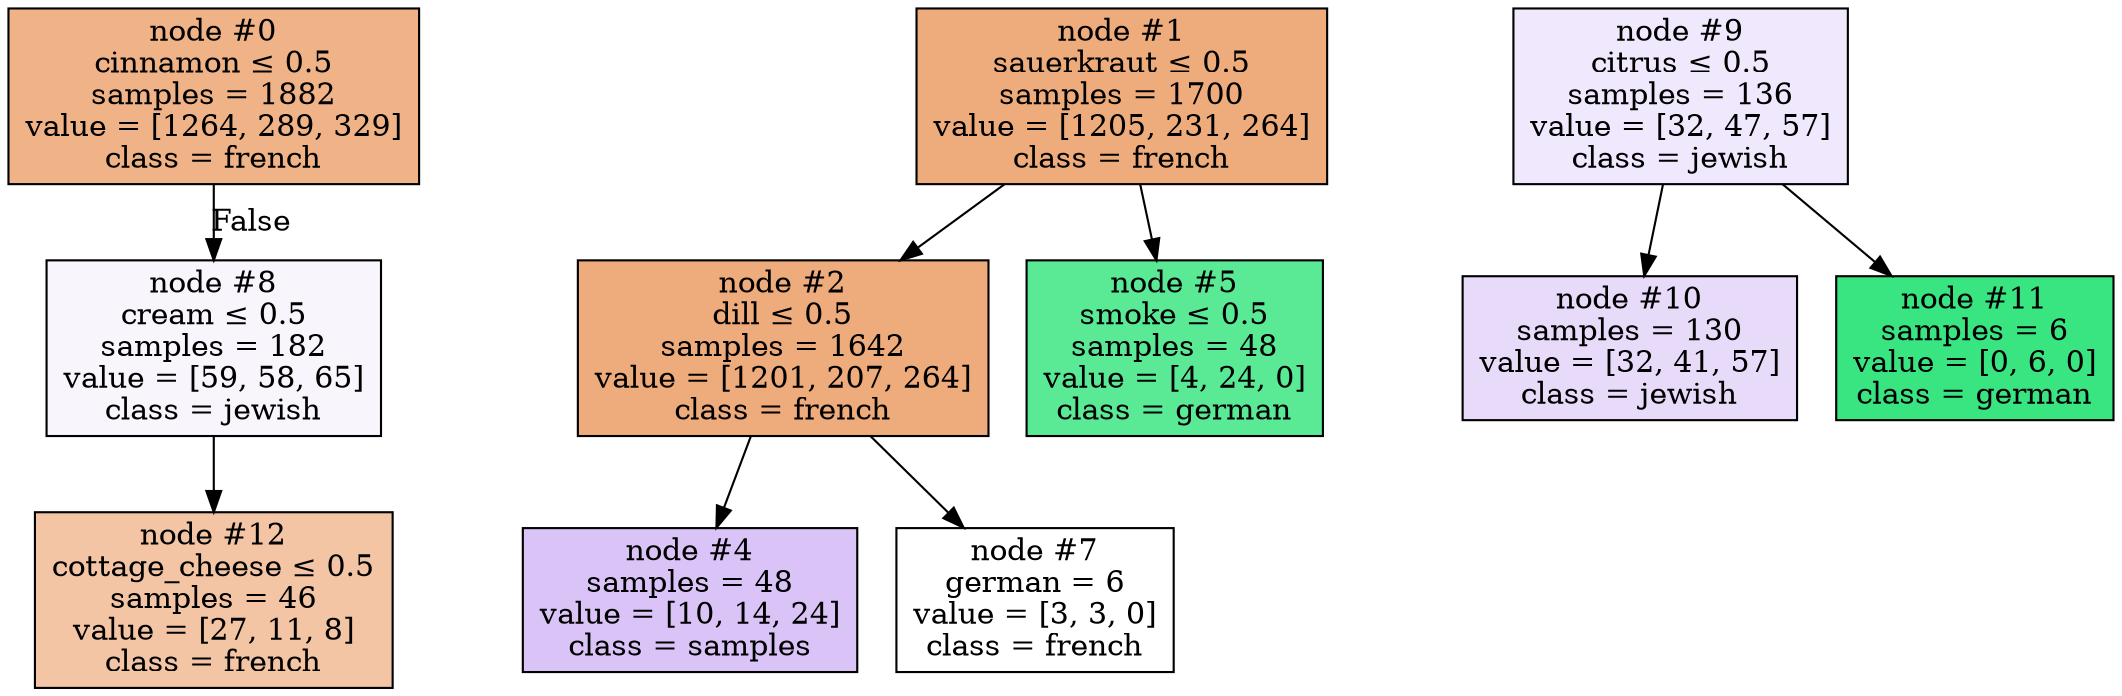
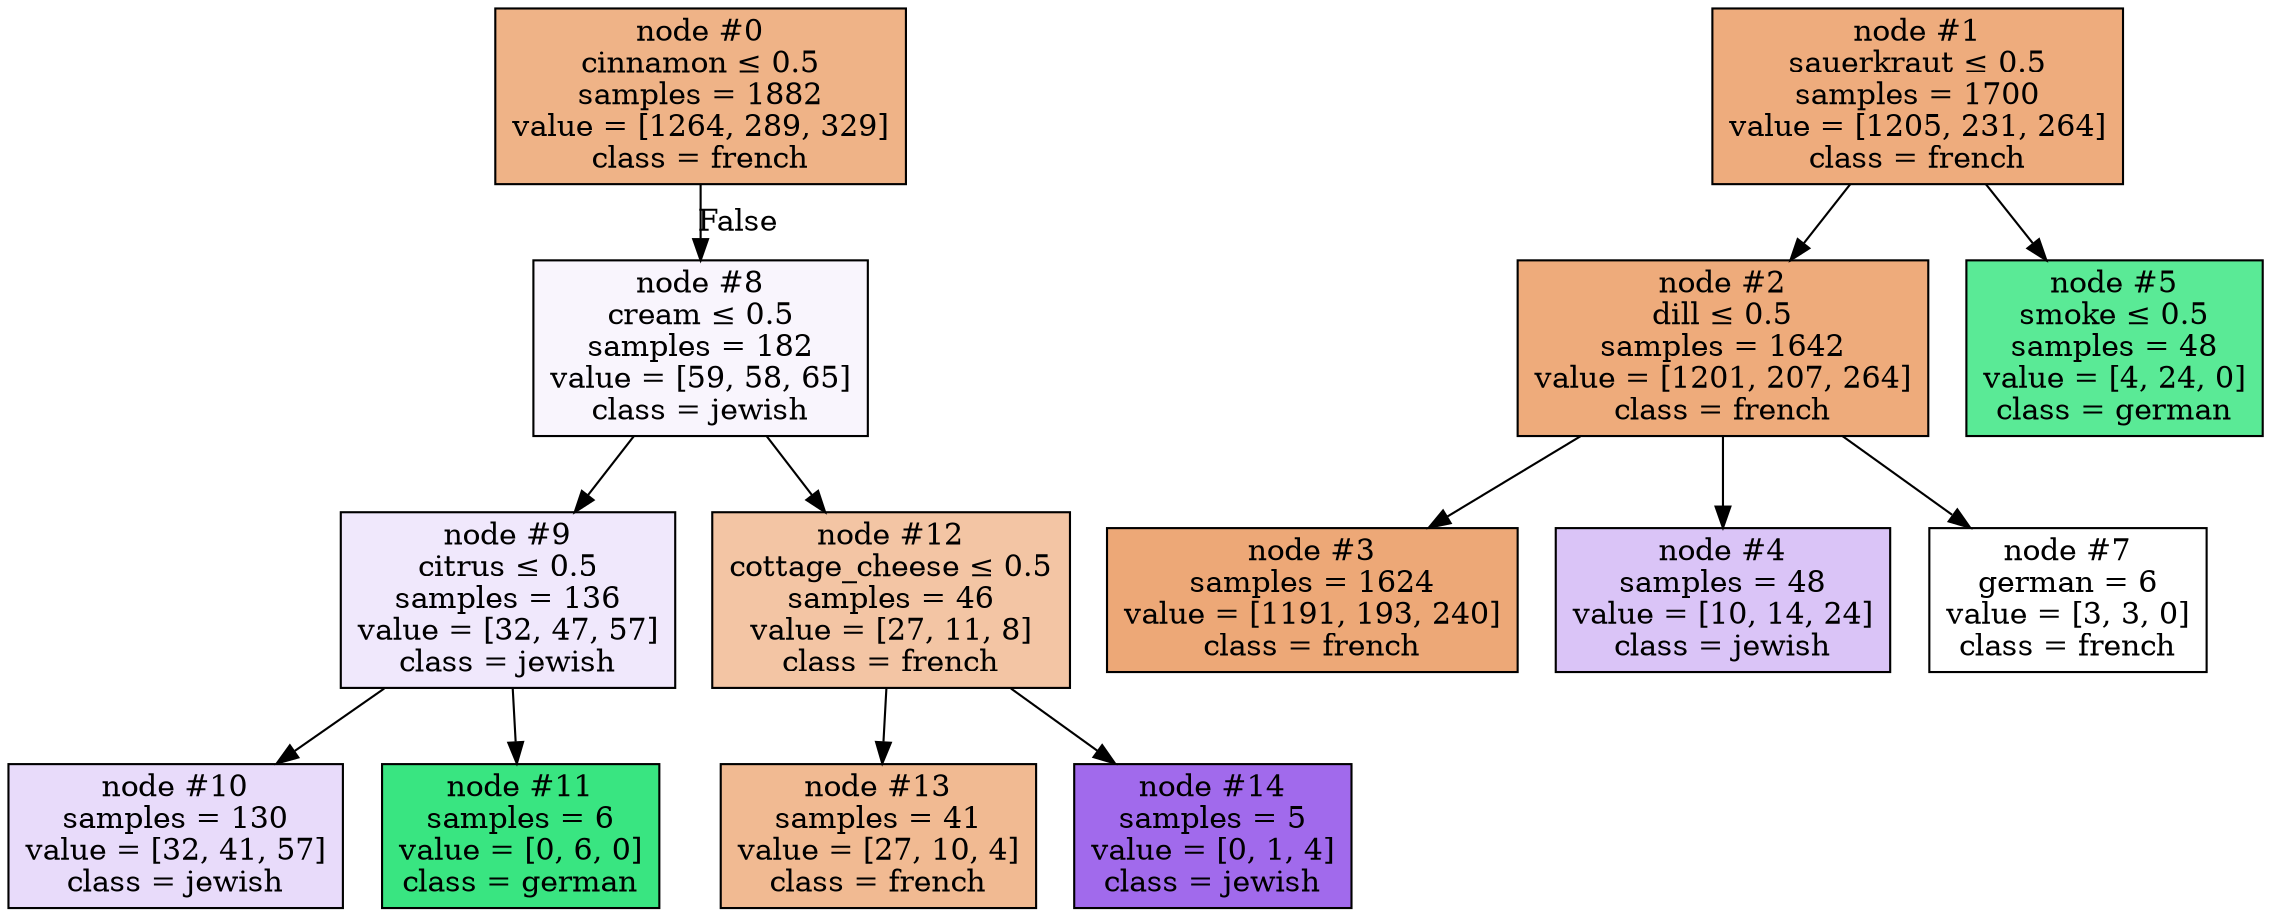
none -> (611, 466)
none -> (1312, 600)
(690, 647) -> (1723, 647)
none -> (878, 836)
none -> (1213, 836)
